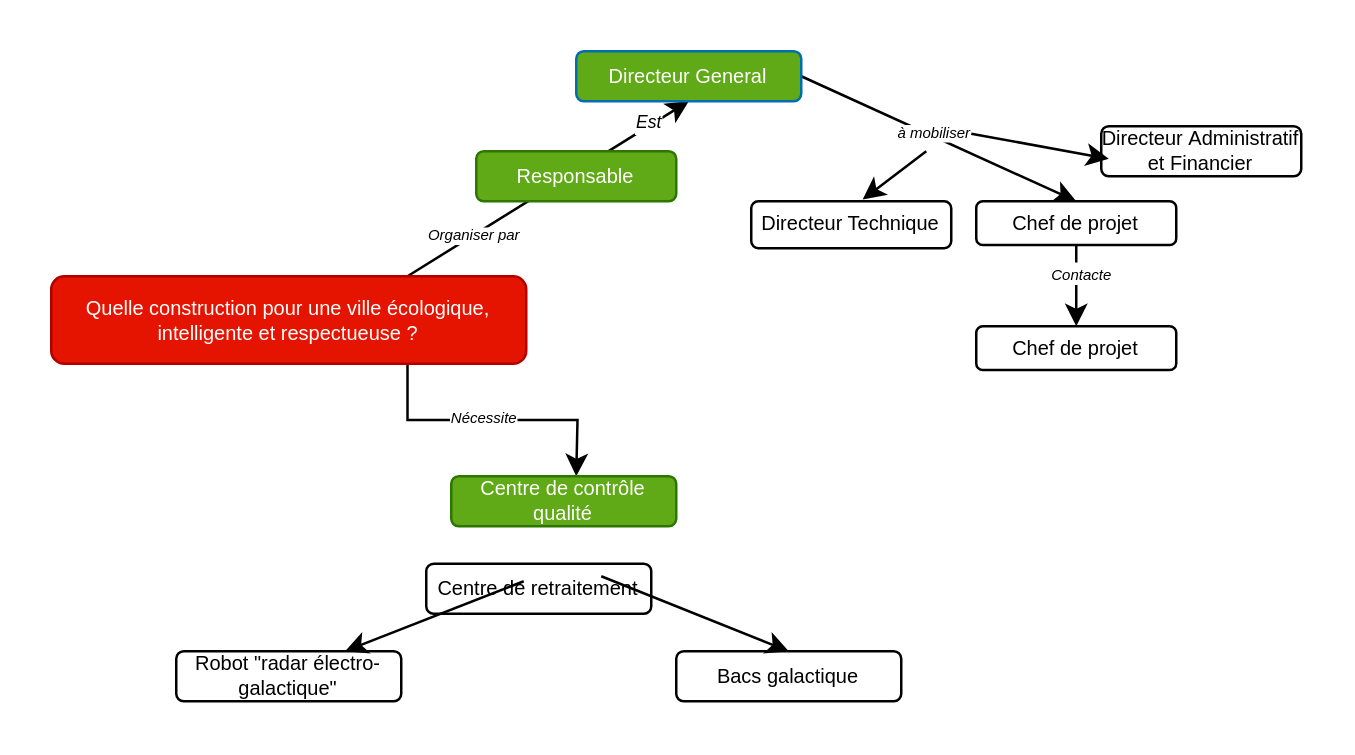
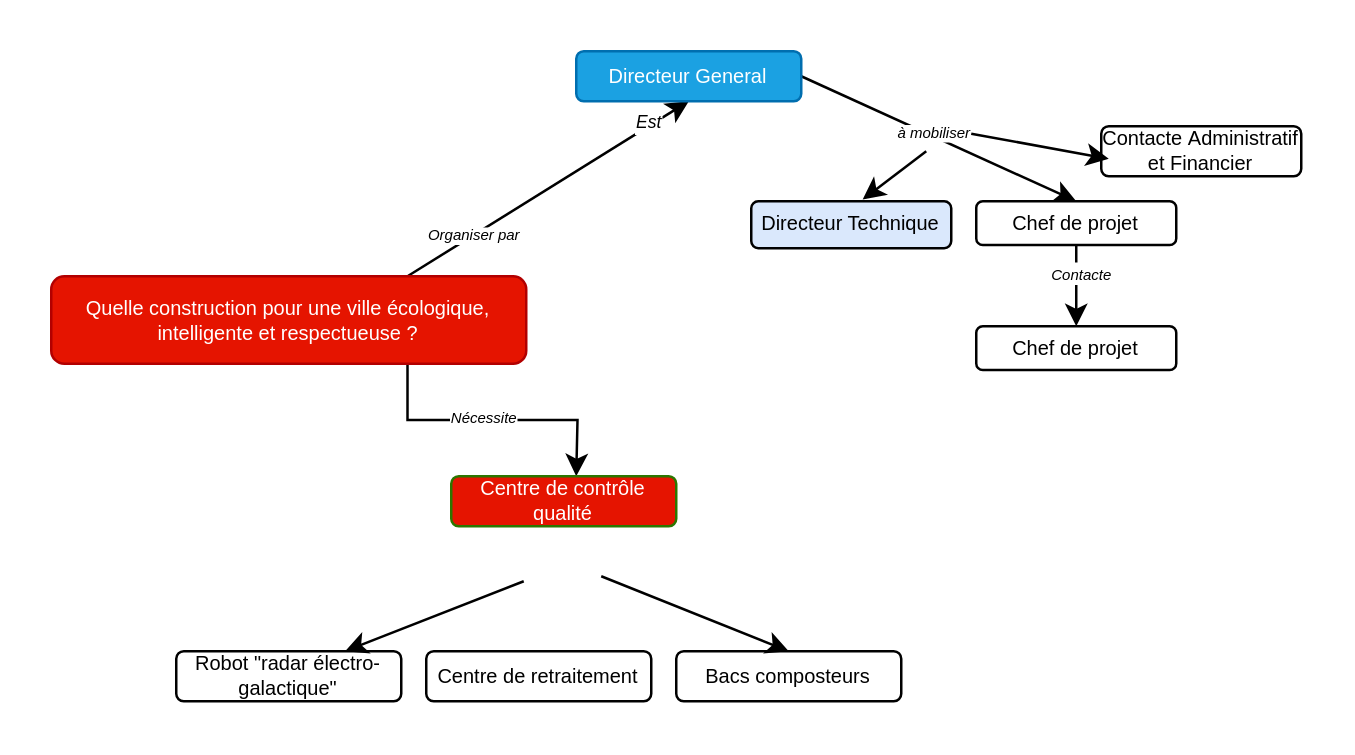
(689, 76) -> (689, 76)
(1201, 151) -> (1201, 151)
(576, 176) -> none
(851, 225) -> (851, 225)
(564, 501) -> (564, 501)
(539, 589) -> (539, 676)
(789, 676) -> (789, 676)
